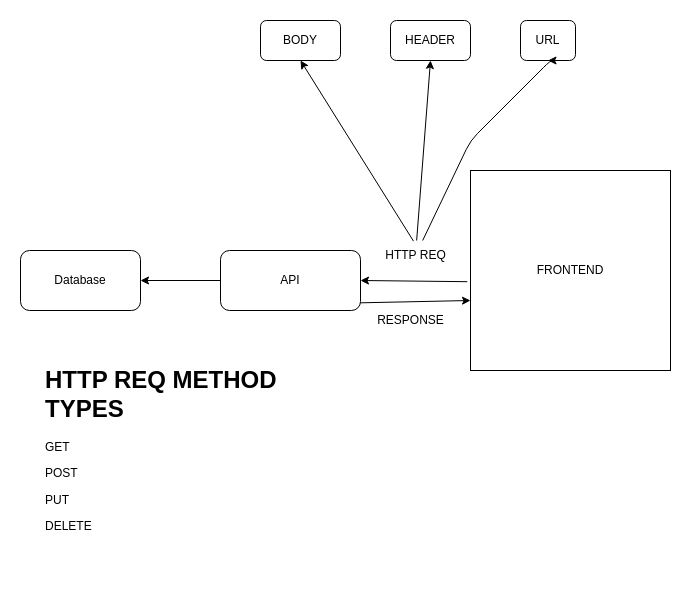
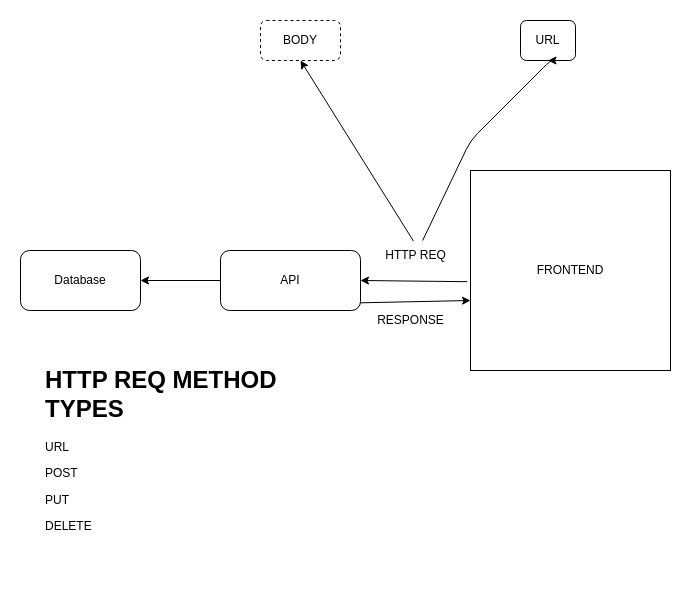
(301, 41) -> (301, 41)
(431, 41) -> none
(423, 154) -> none
(111, 387) -> (111, 387)
